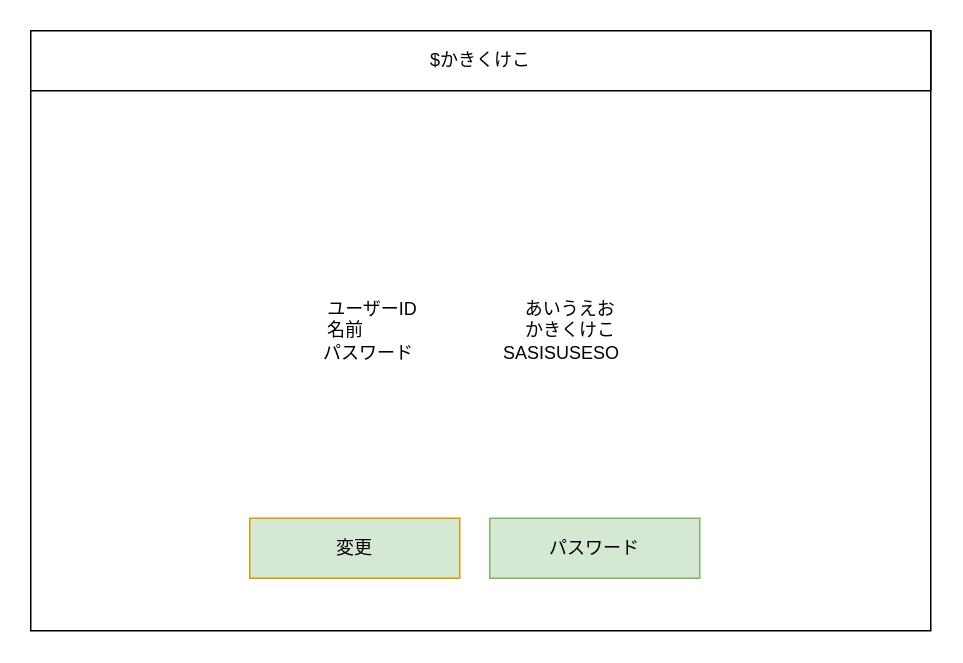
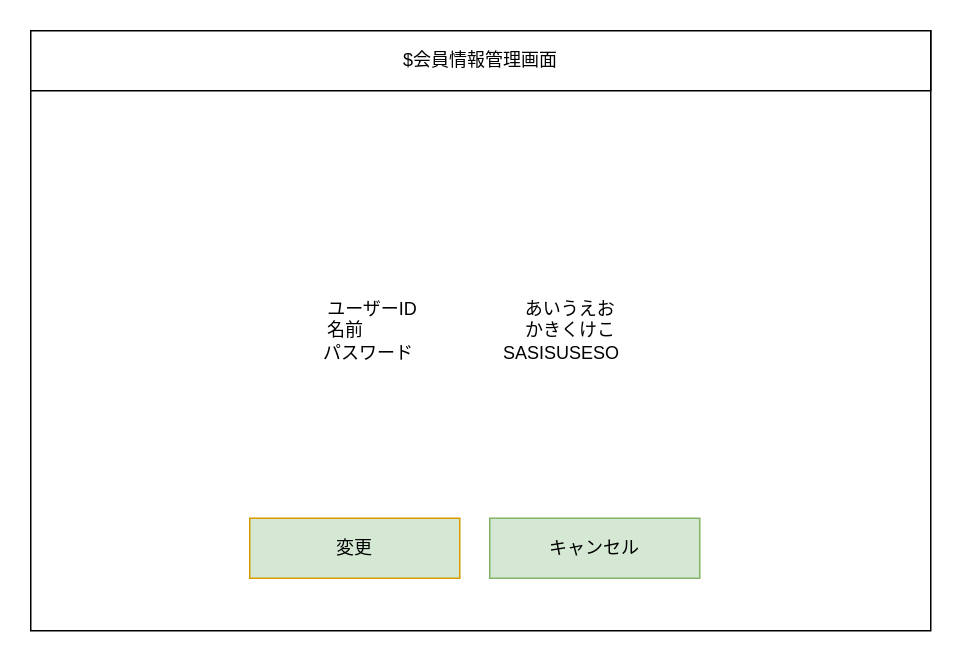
(481, 61) -> (481, 61)
(595, 548) -> (595, 548)
